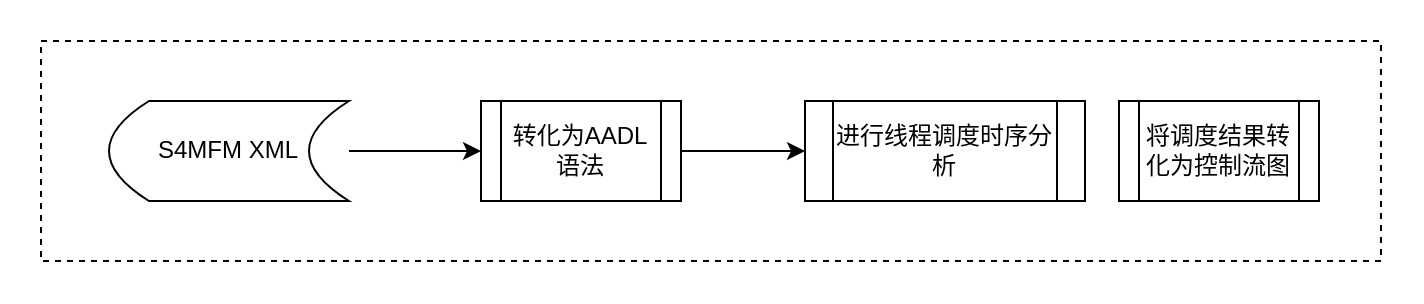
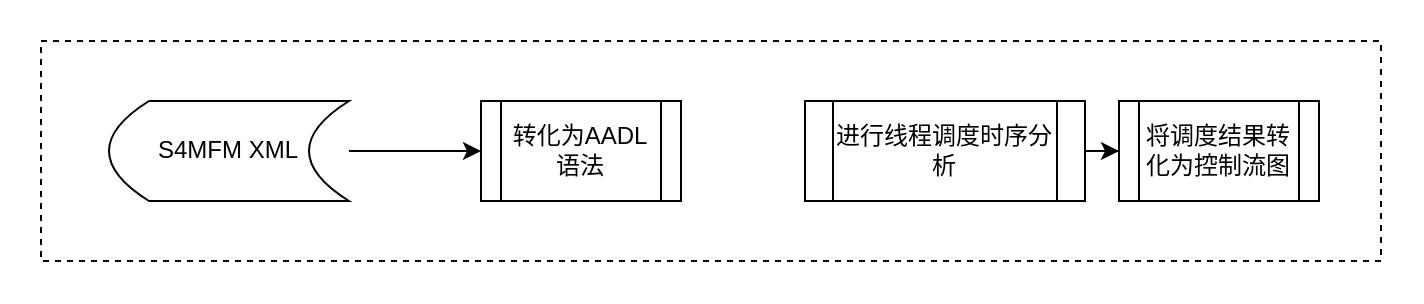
(736, 151) -> none
none -> (1102, 151)
